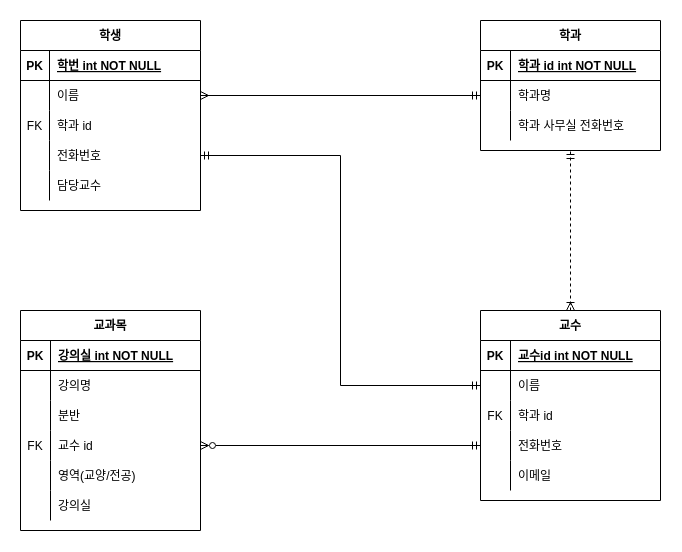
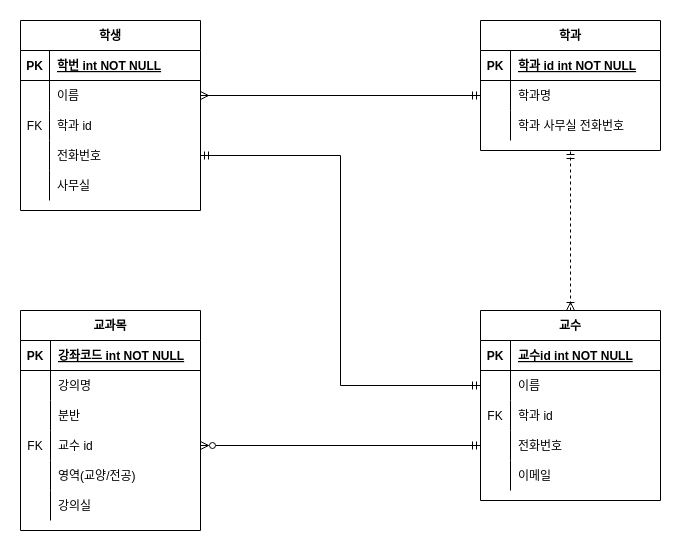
(81, 186) -> (75, 186)
(113, 356) -> (119, 356)
